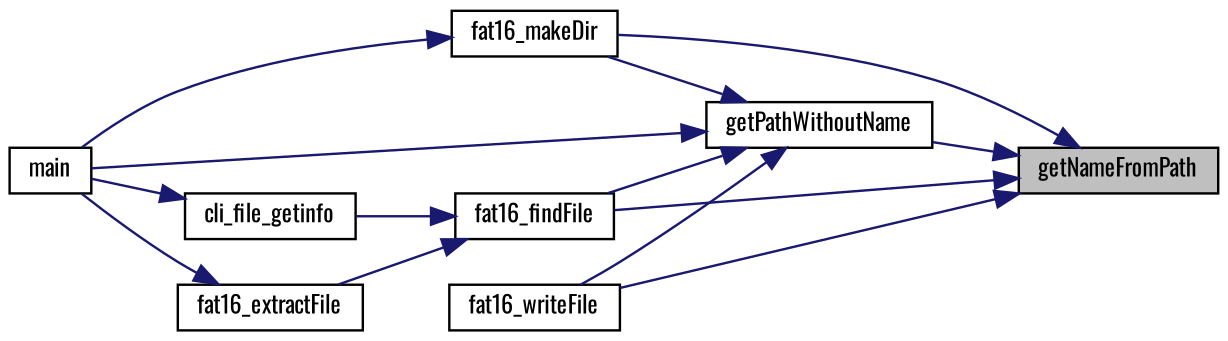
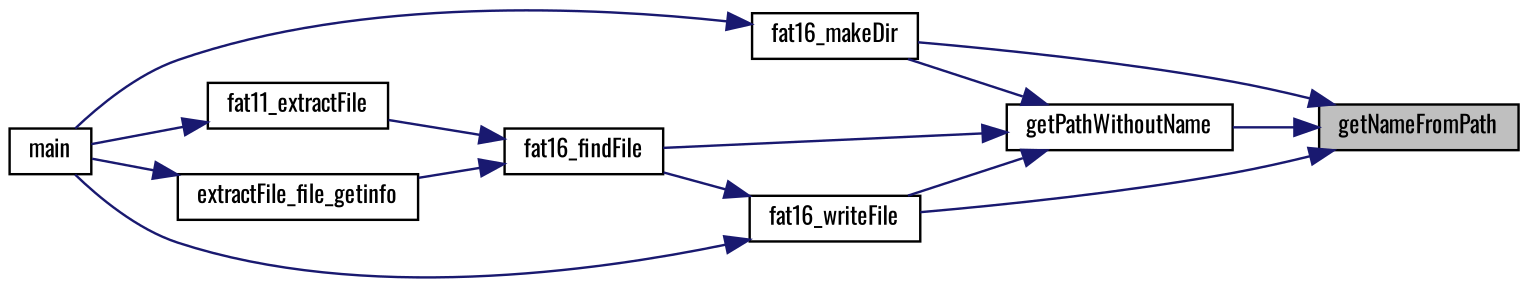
(387, 151) -> (389, 277)
(804, 195) -> (695, 181)
(270, 216) -> (298, 197)
(270, 308) -> (298, 106)
